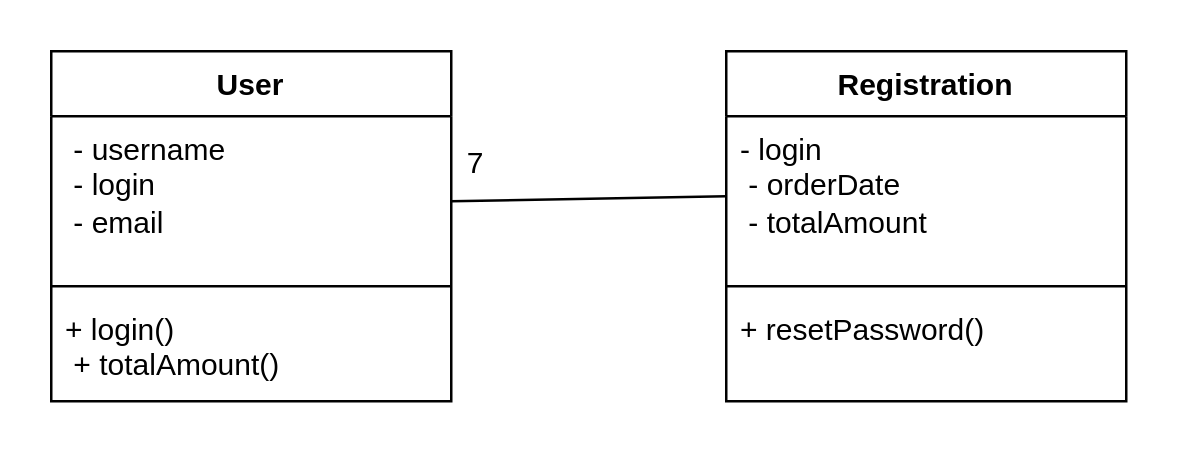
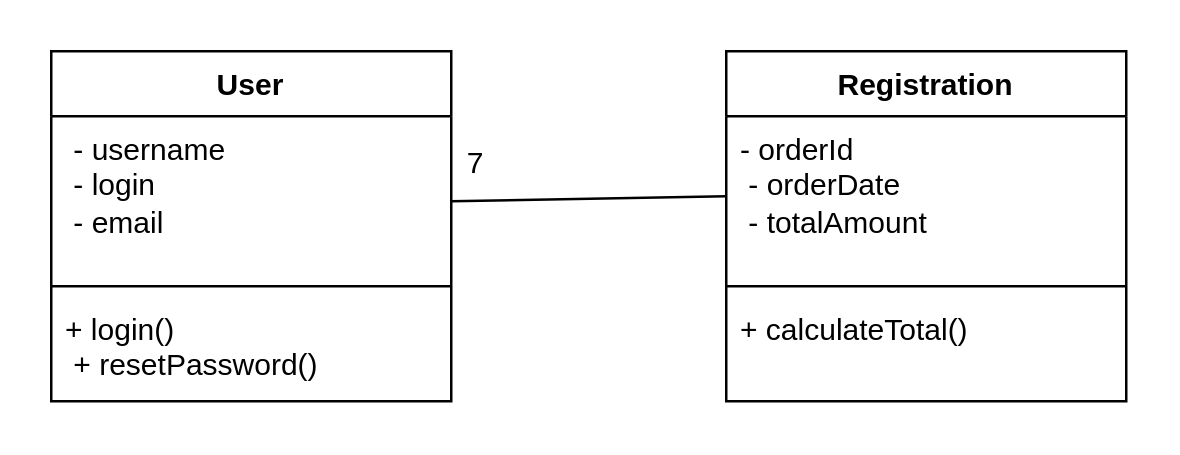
(843, 188) -> (843, 188)
(880, 332) -> (877, 332)
(184, 350) -> (205, 350)
